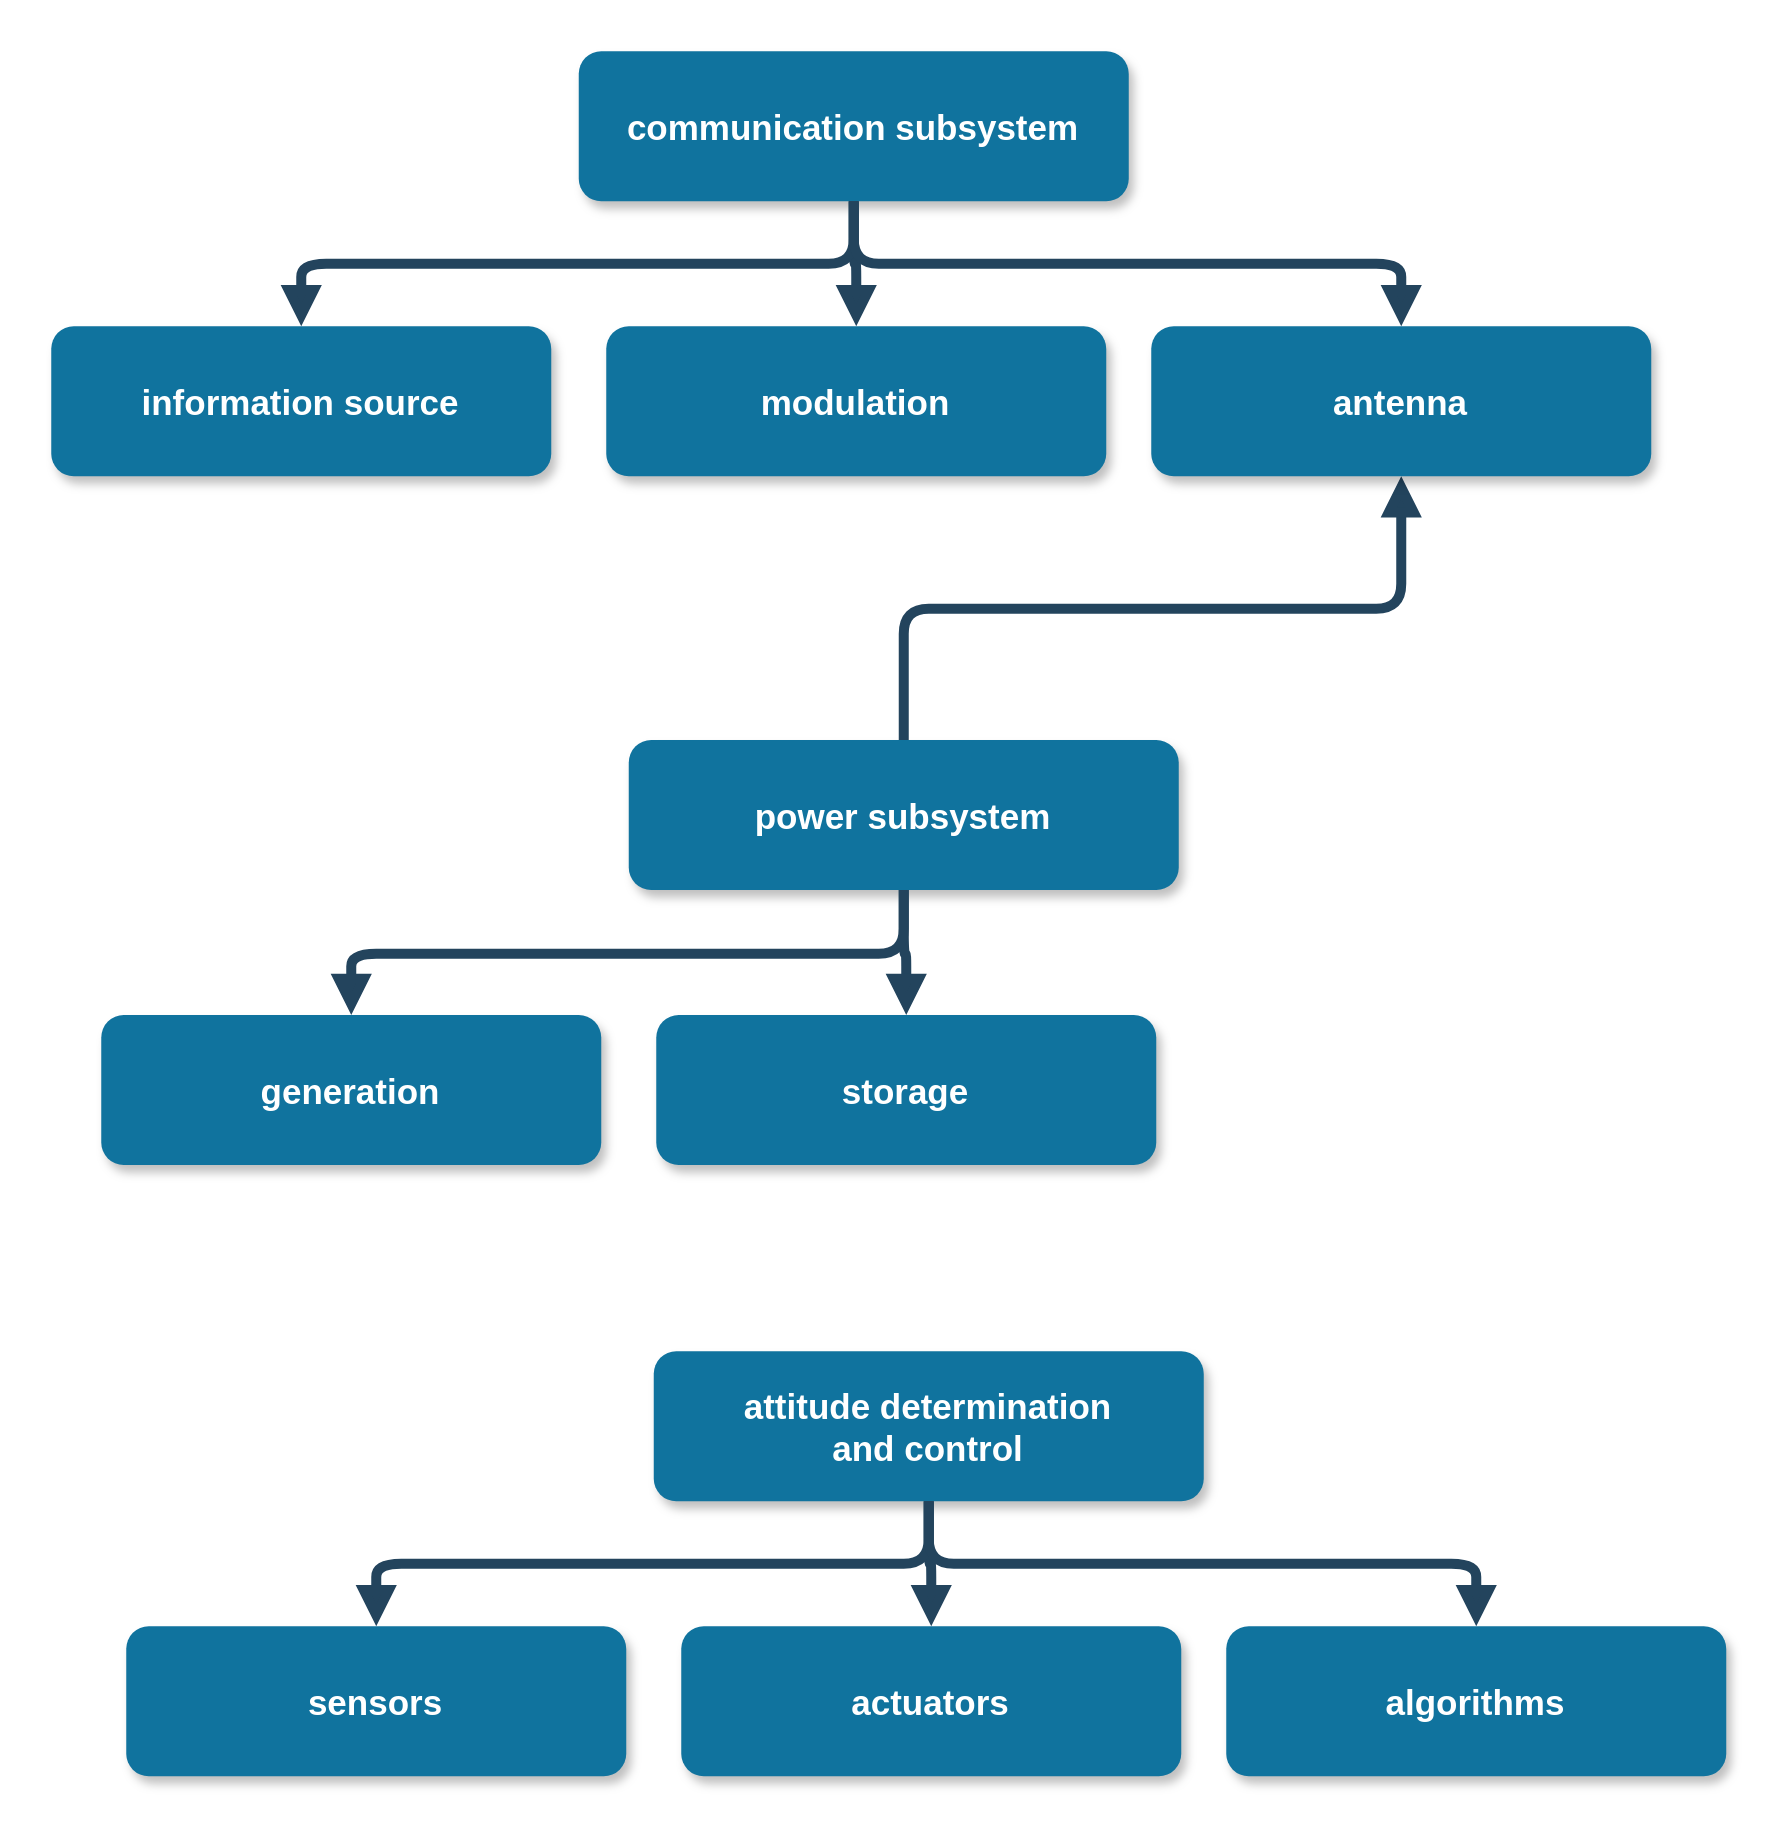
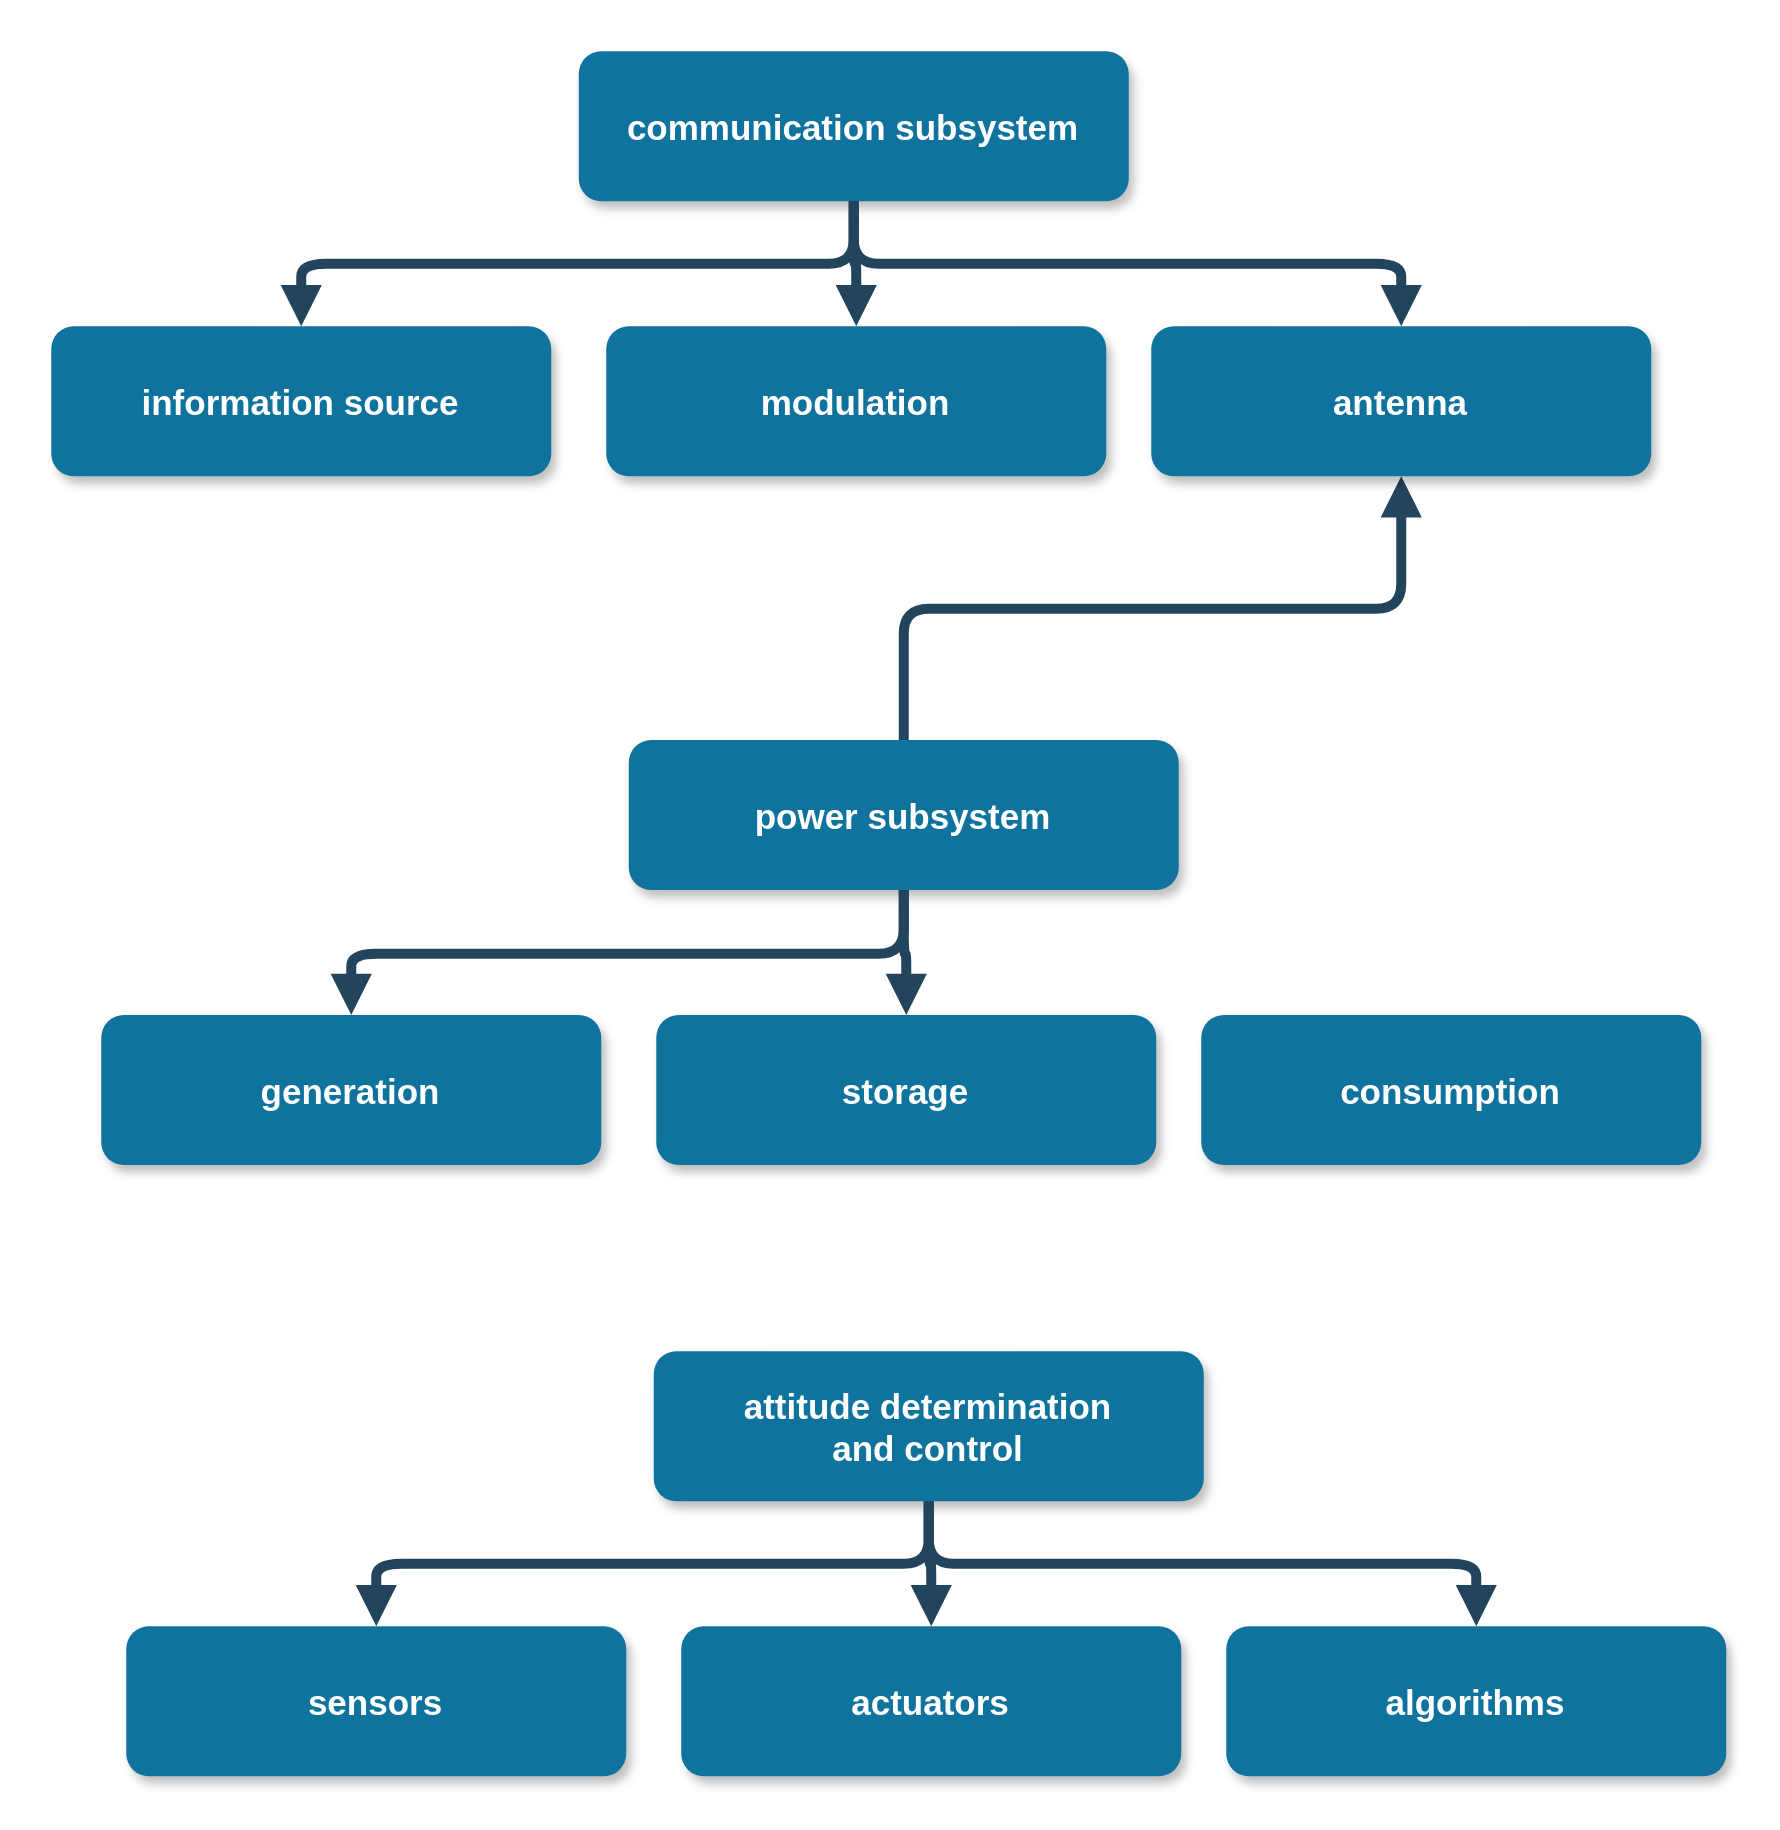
none -> (1451, 1090)
